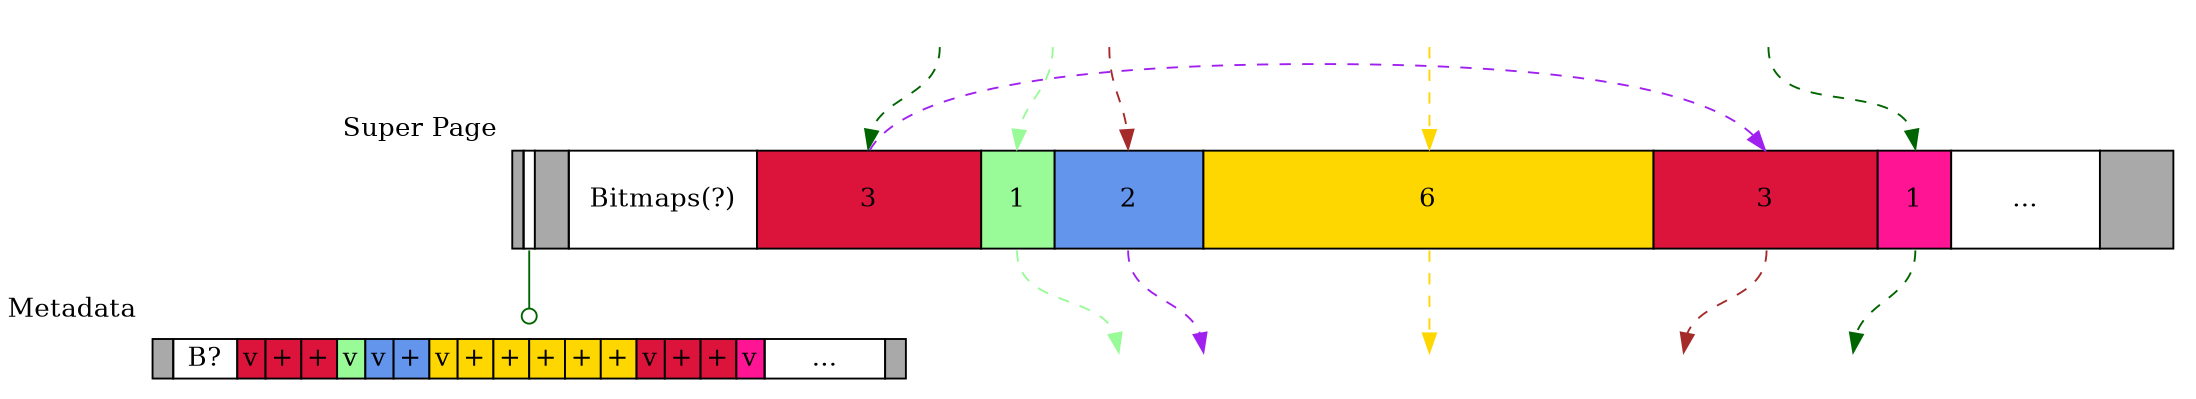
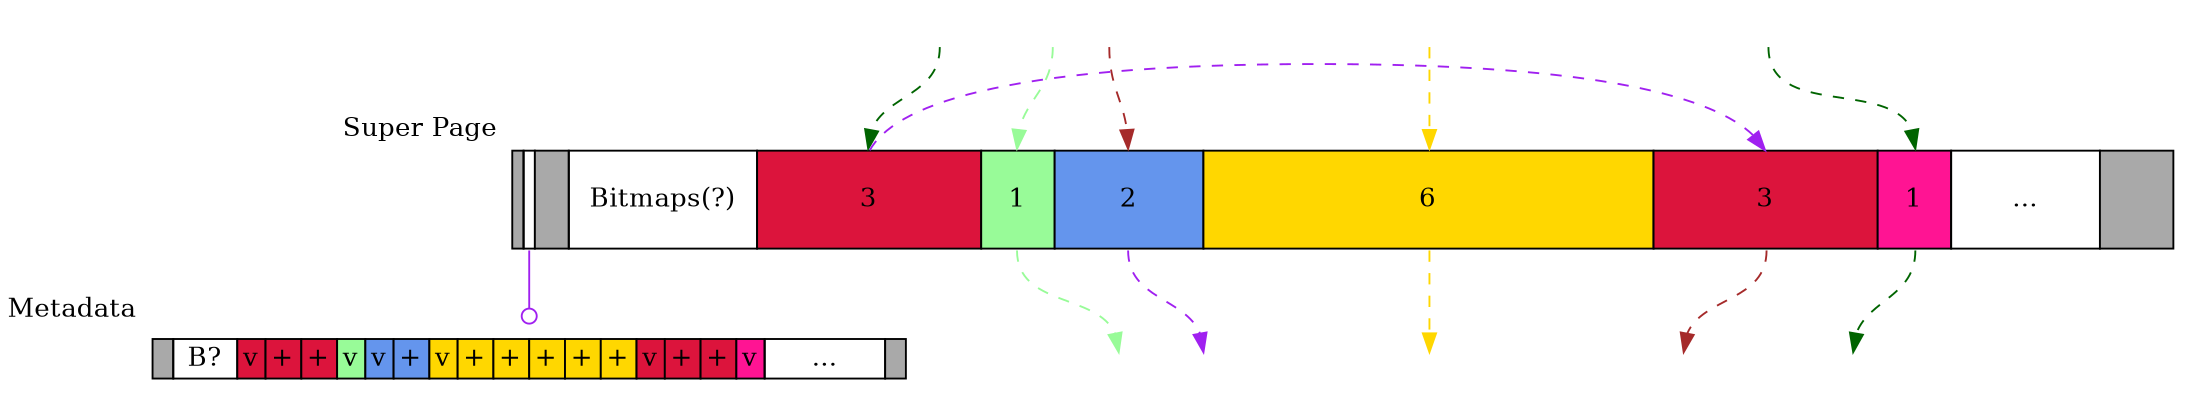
(529, 279) -> (529, 279)
